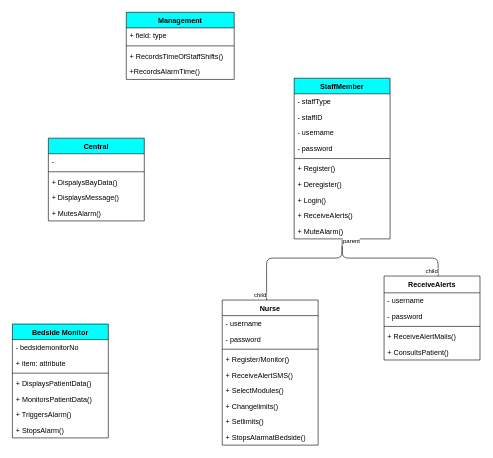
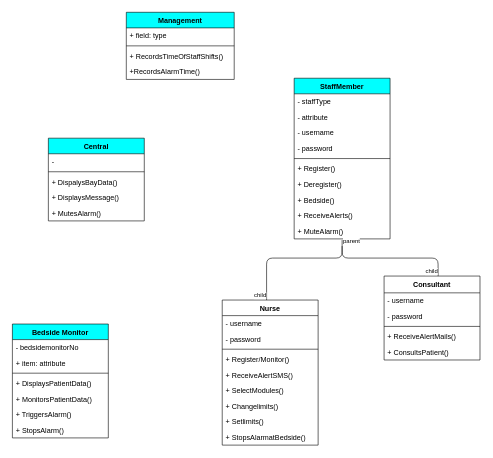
(315, 118) -> (318, 118)
(314, 200) -> (318, 200)
(432, 284) -> (432, 284)
